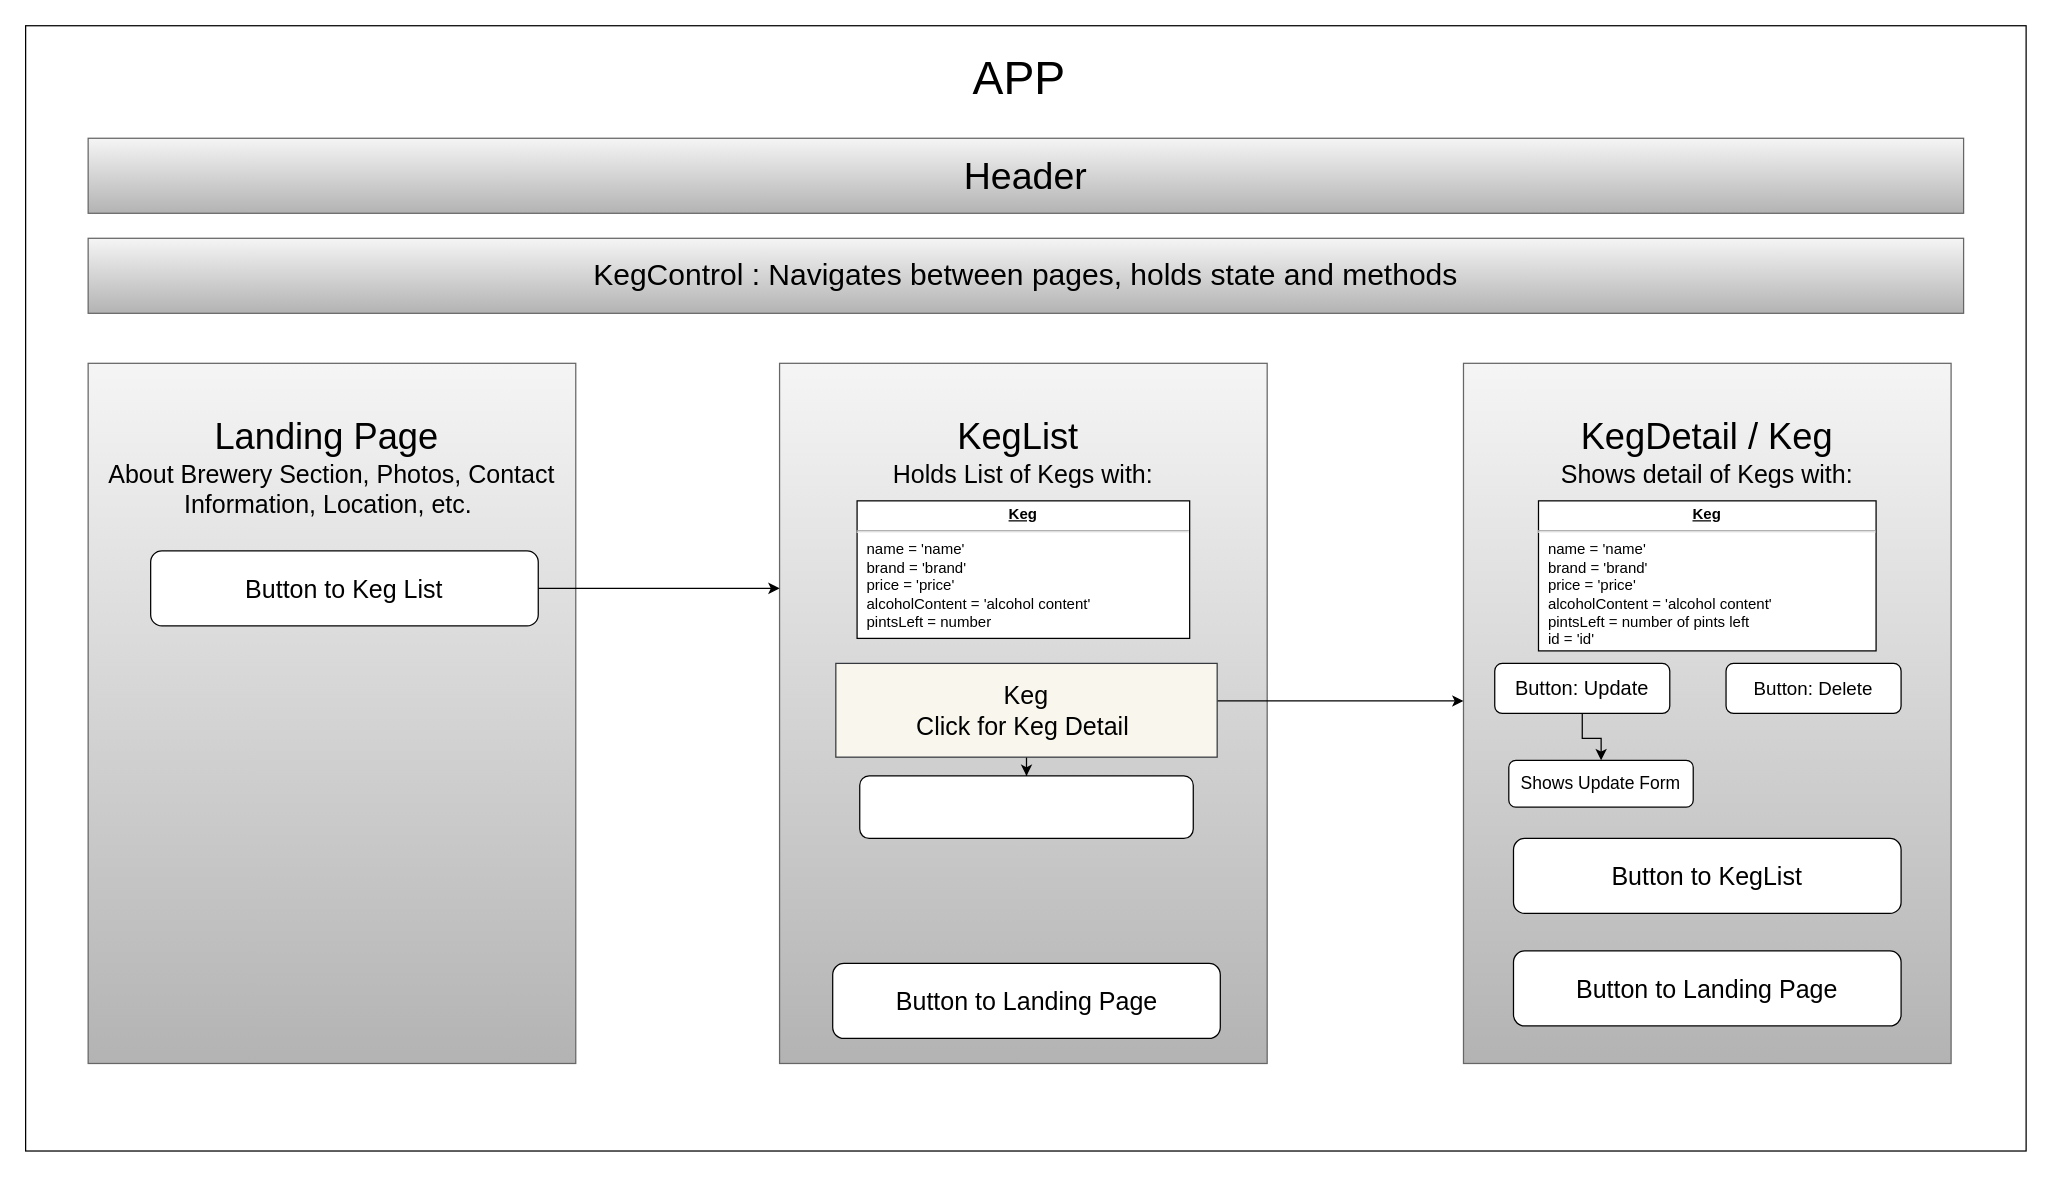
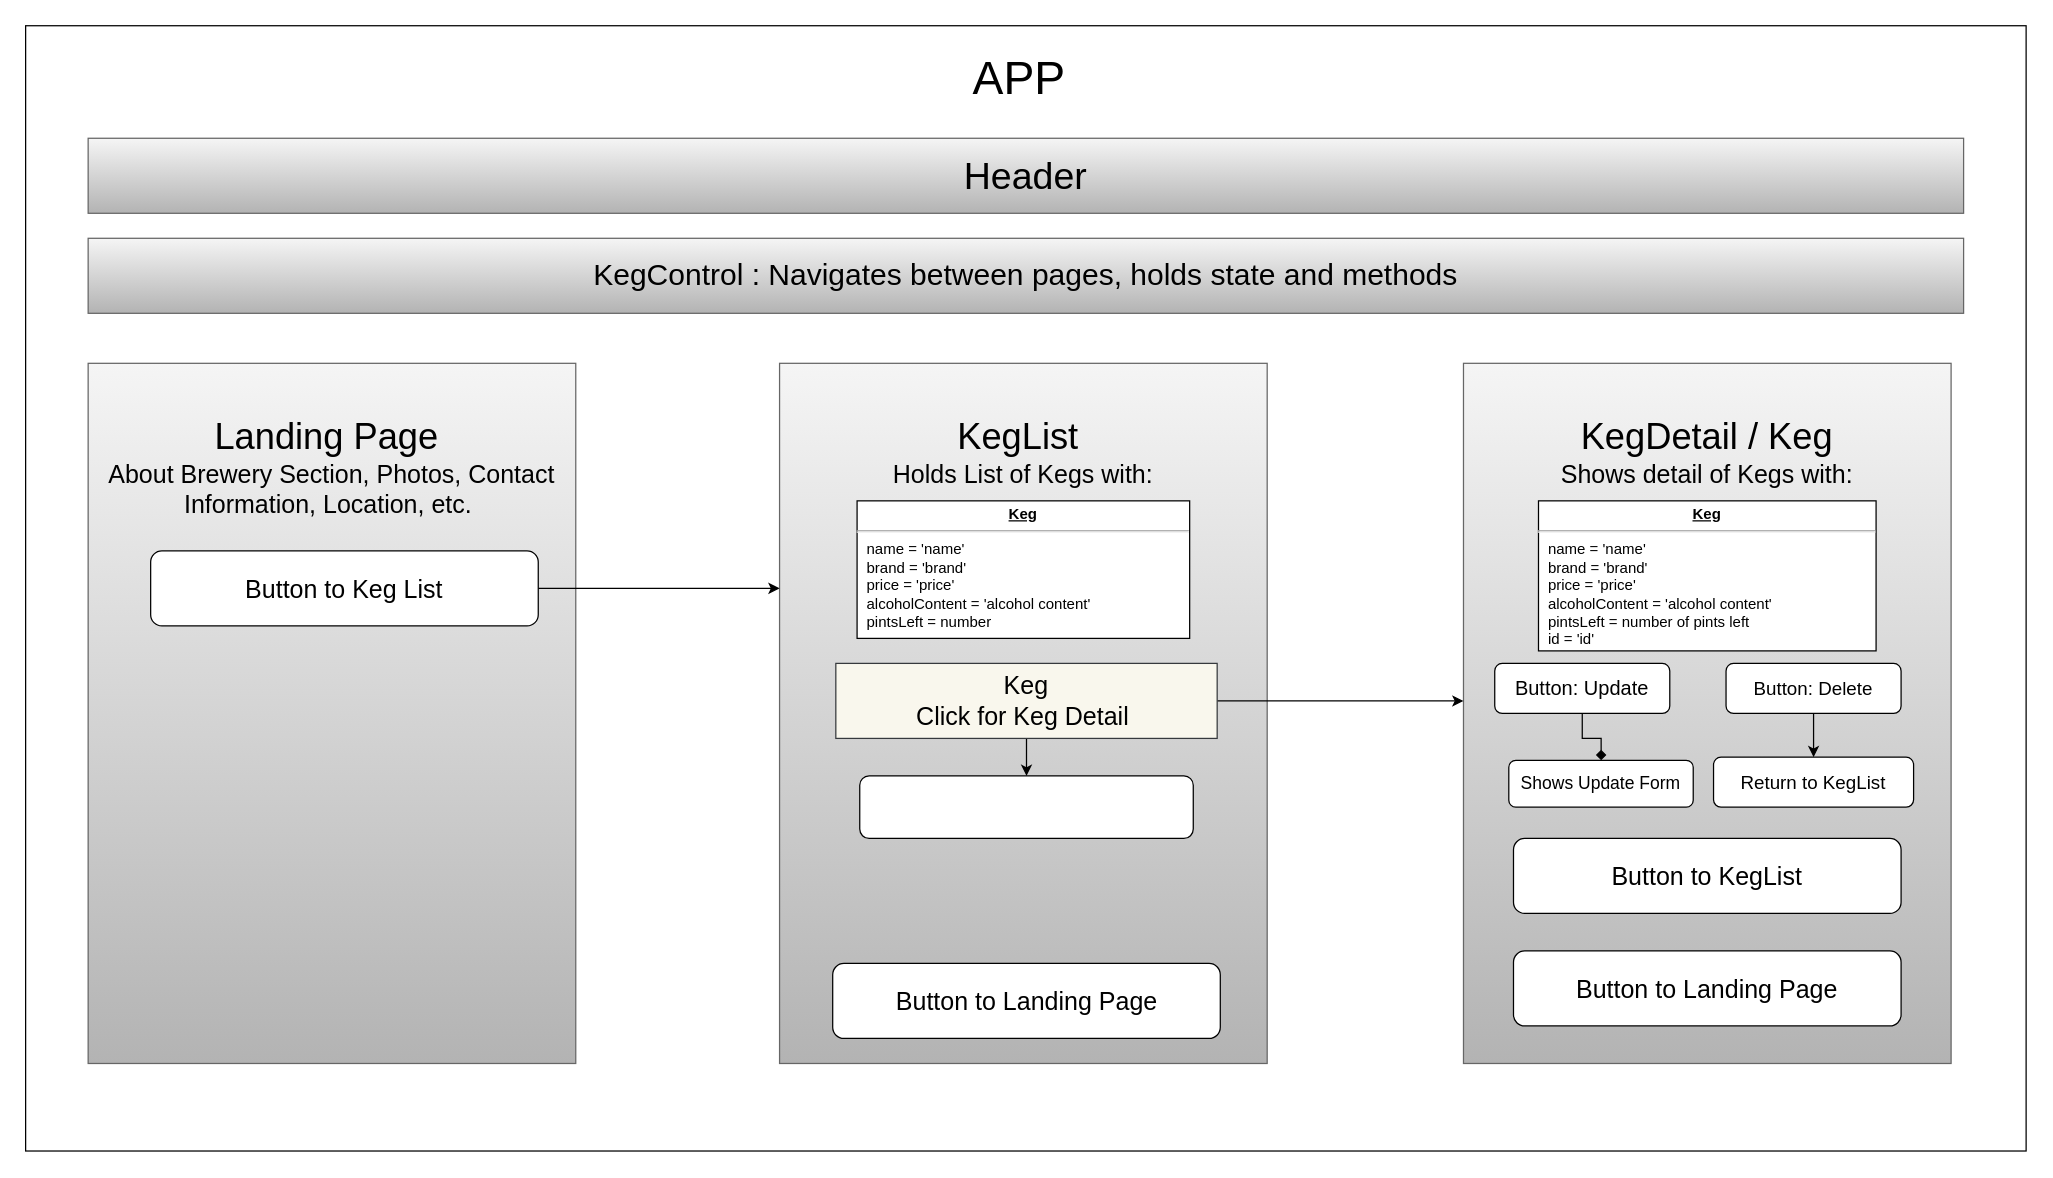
(1026, 710) -> (1026, 701)
none -> (1813, 737)
(1601, 750) -> (1601, 749)
none -> (1813, 782)
